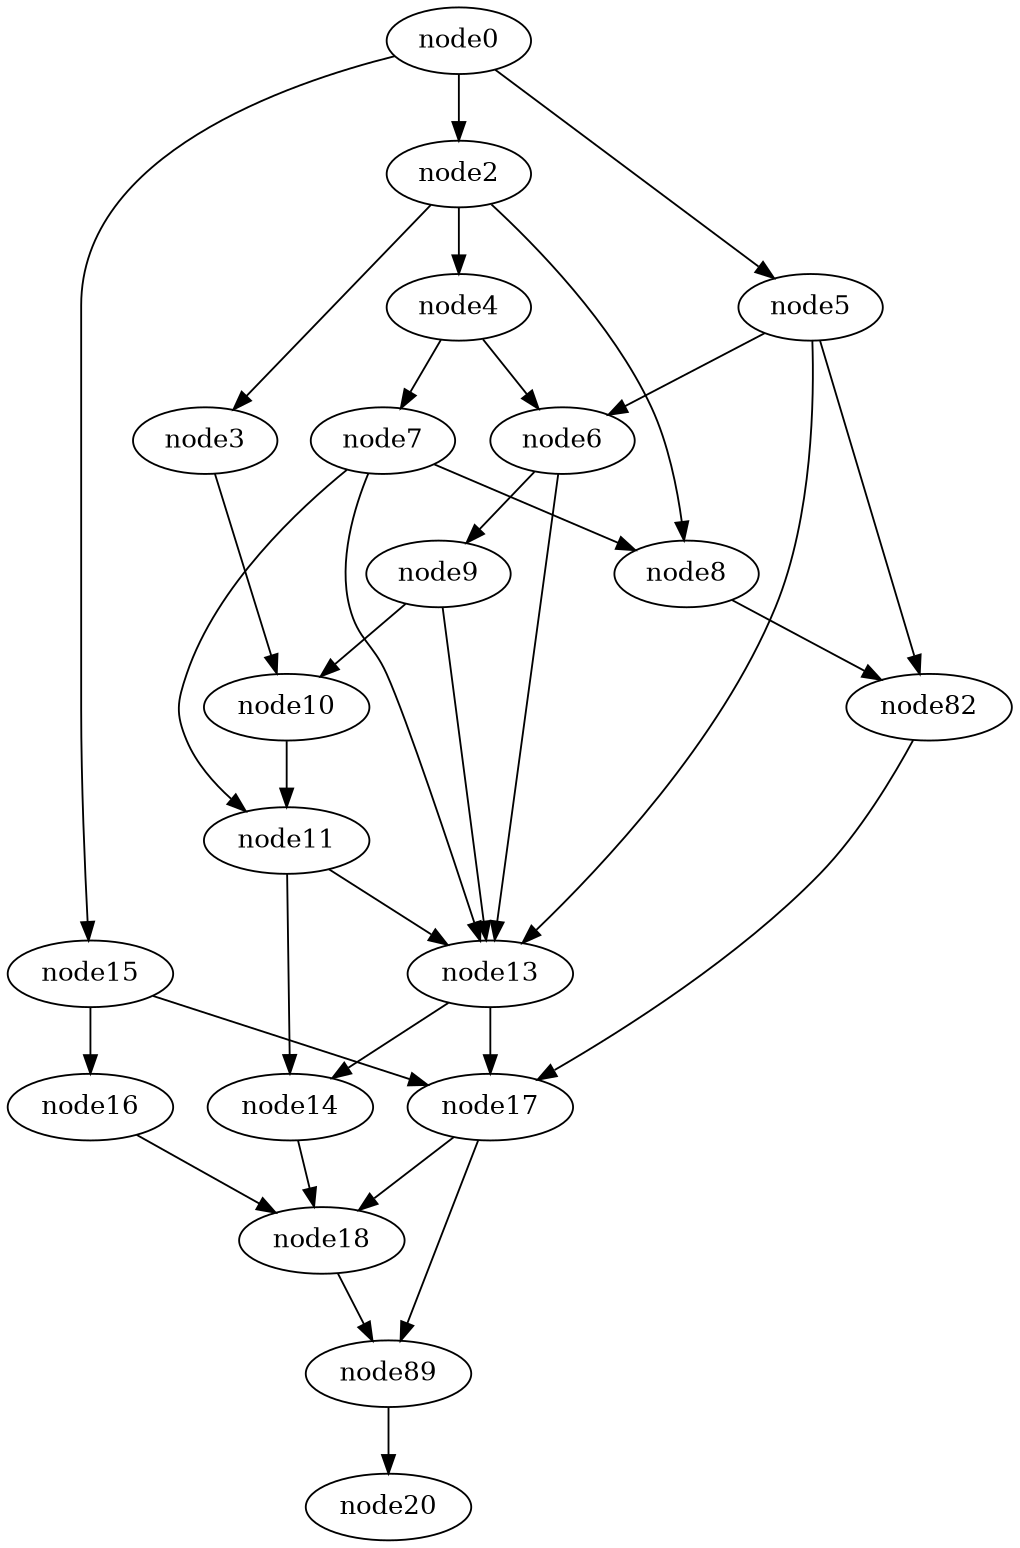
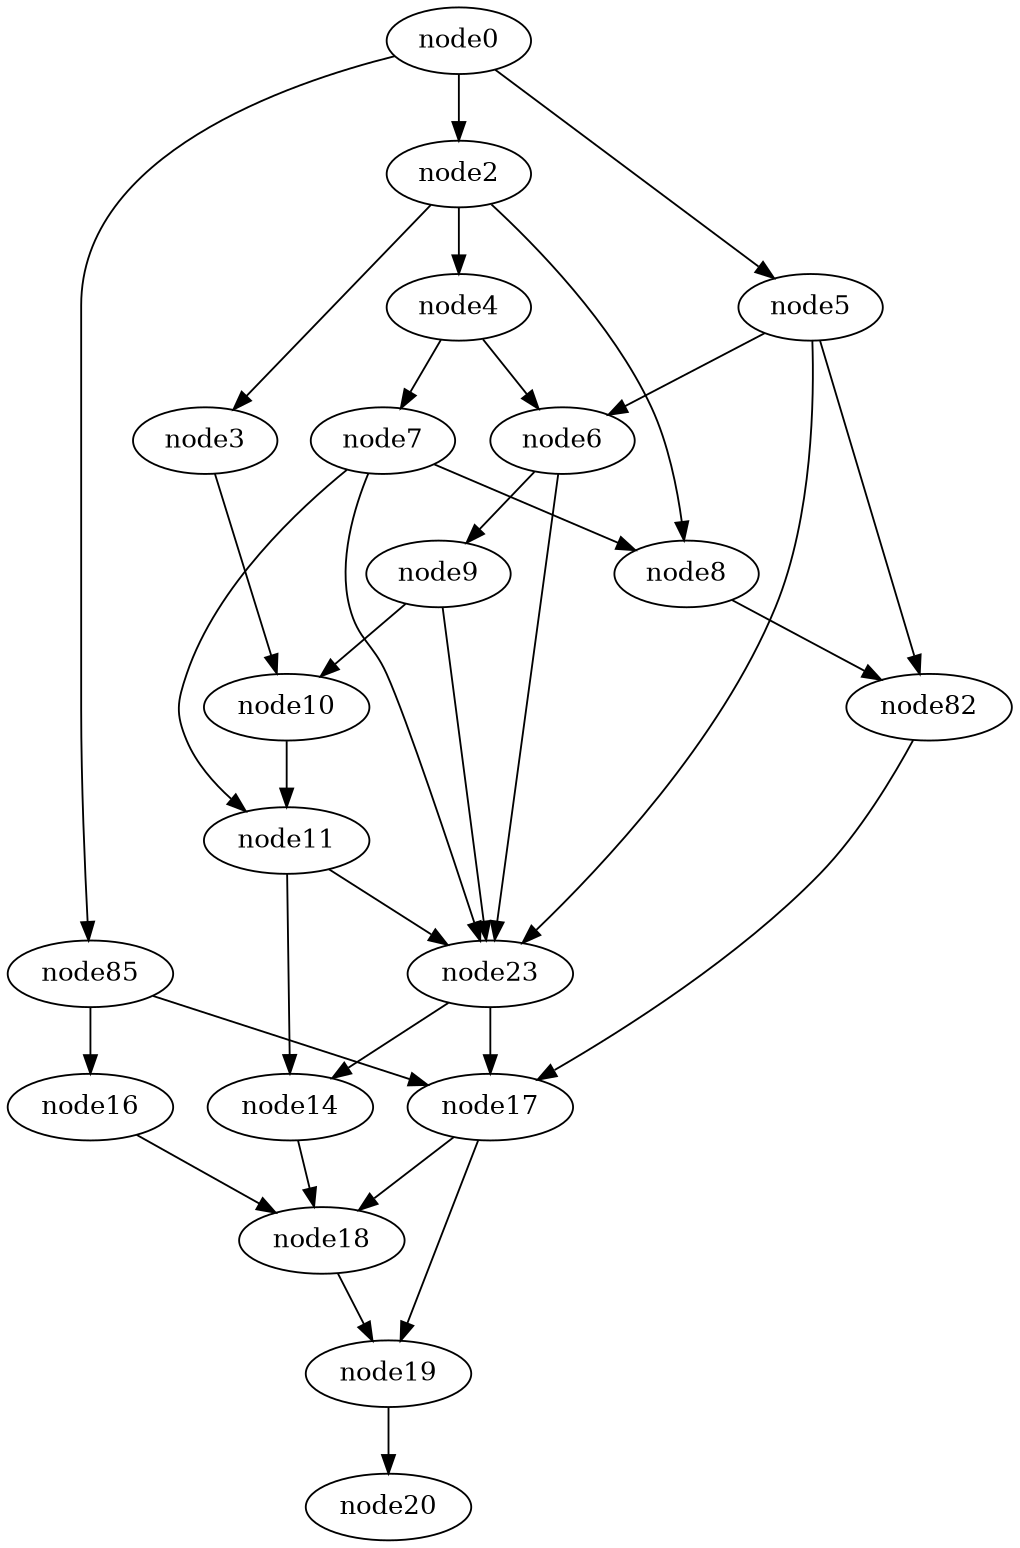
(90, 974) -> (90, 974)
(490, 974) -> (490, 974)
(389, 1374) -> (389, 1374)
